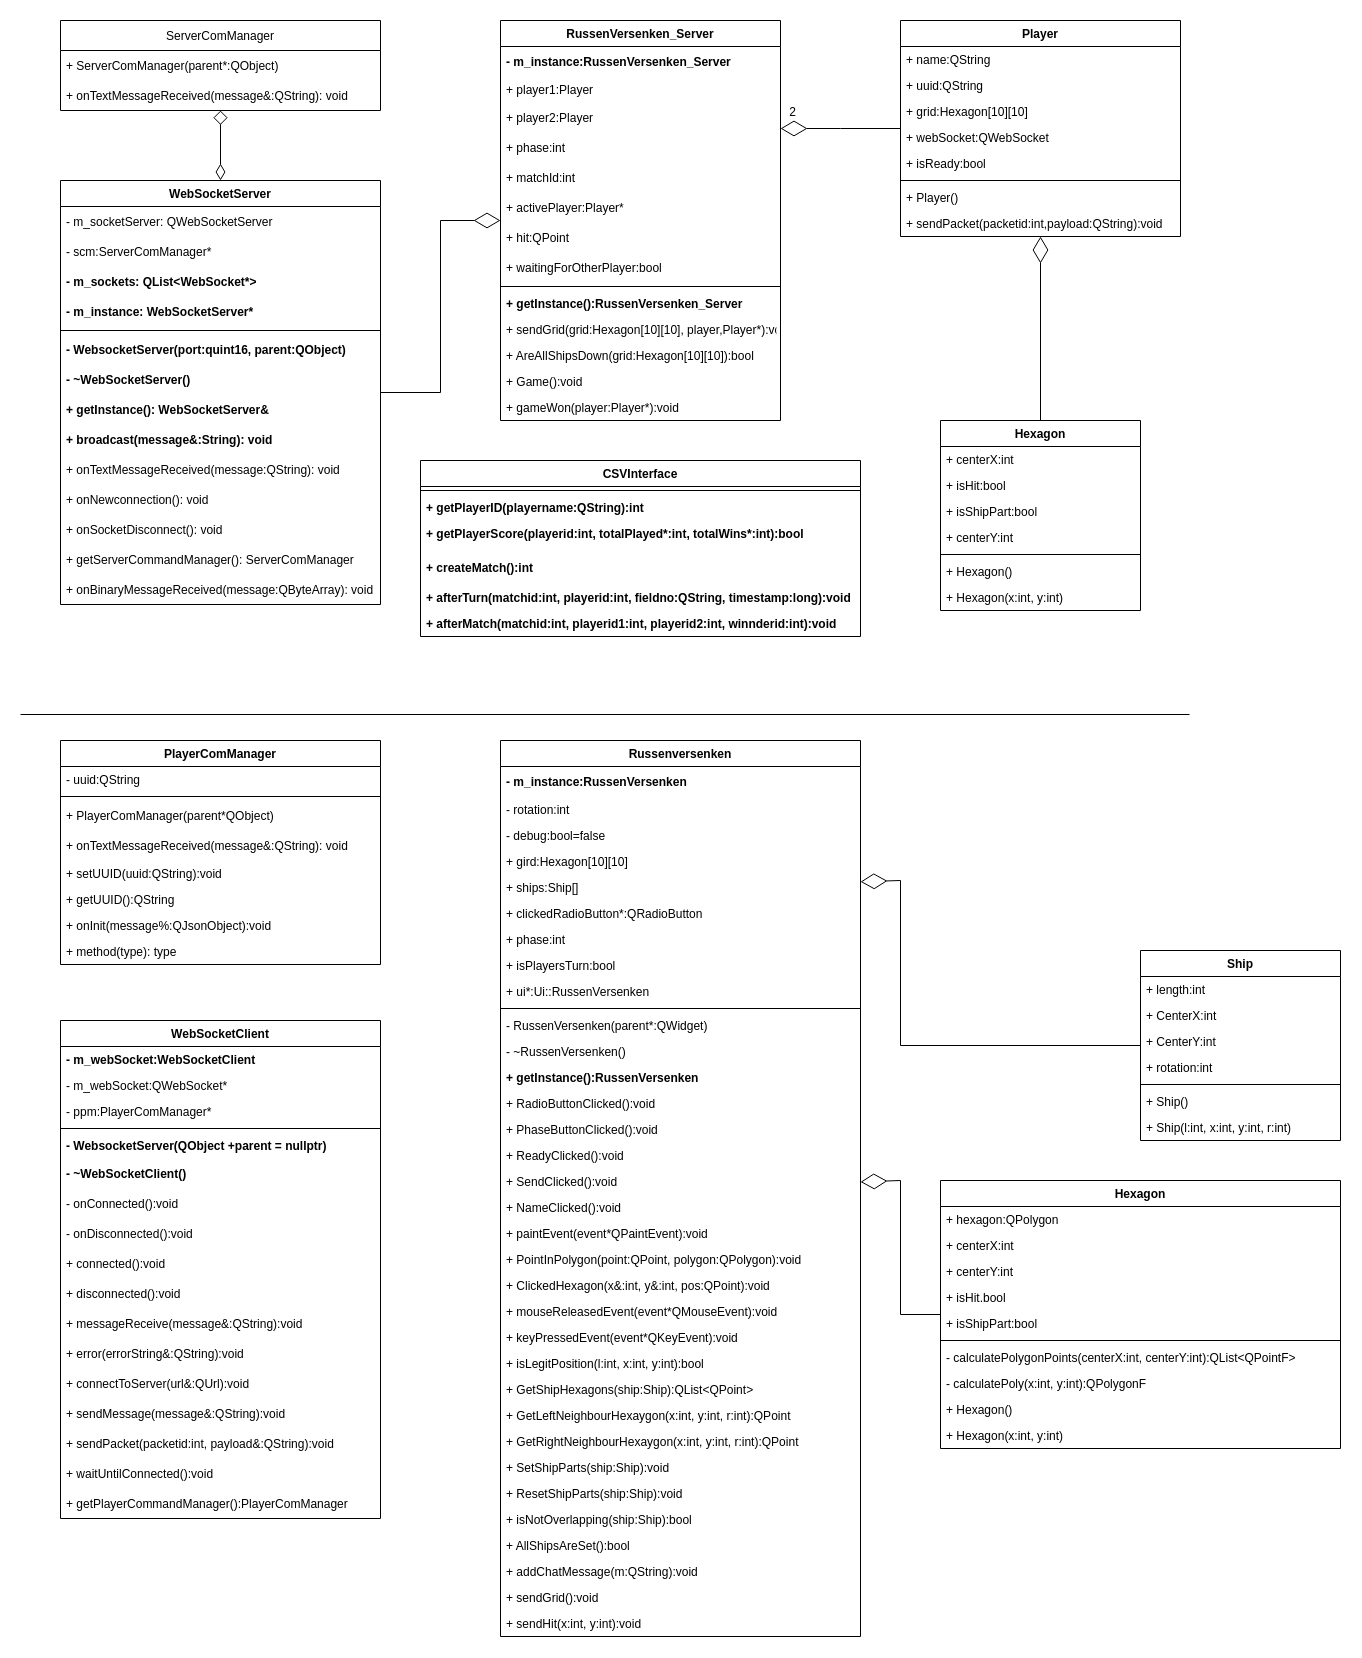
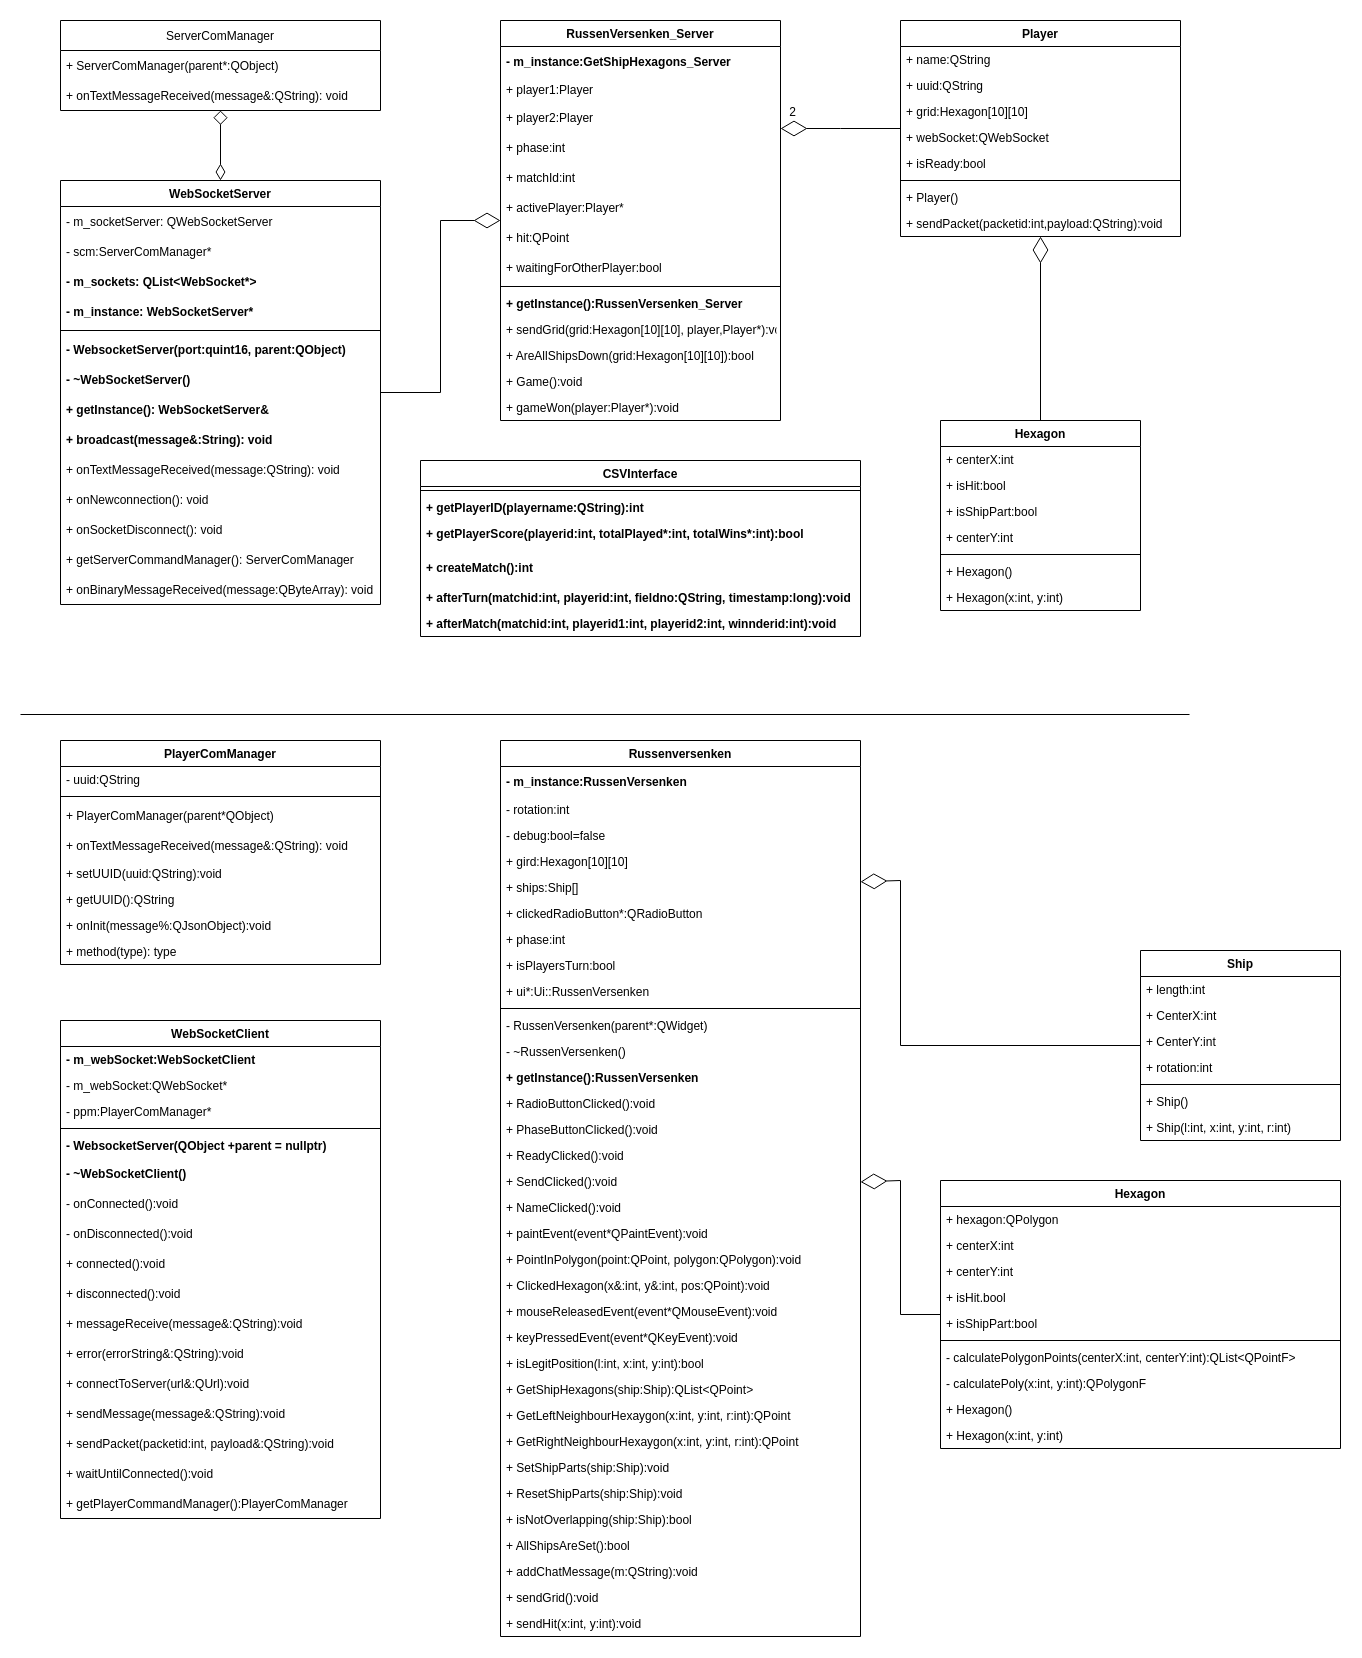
(619, 62) -> (617, 62)
